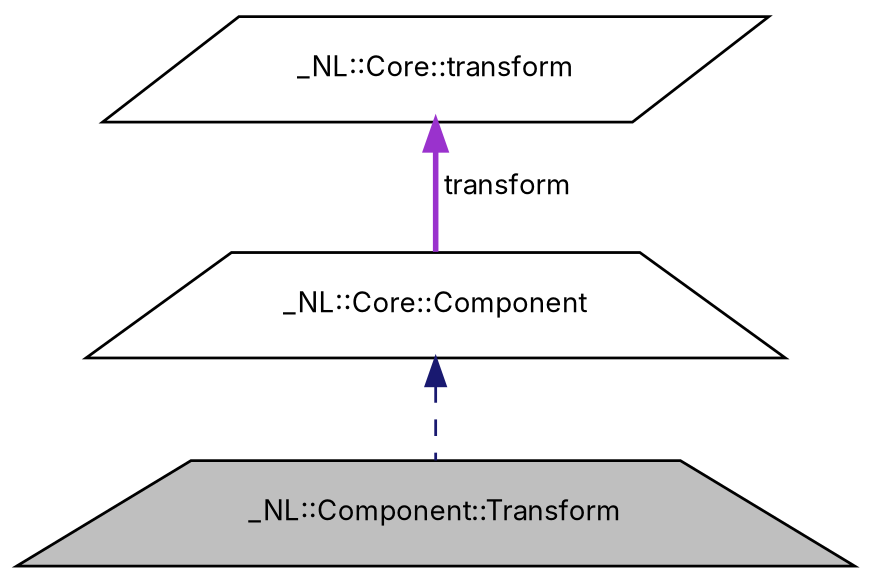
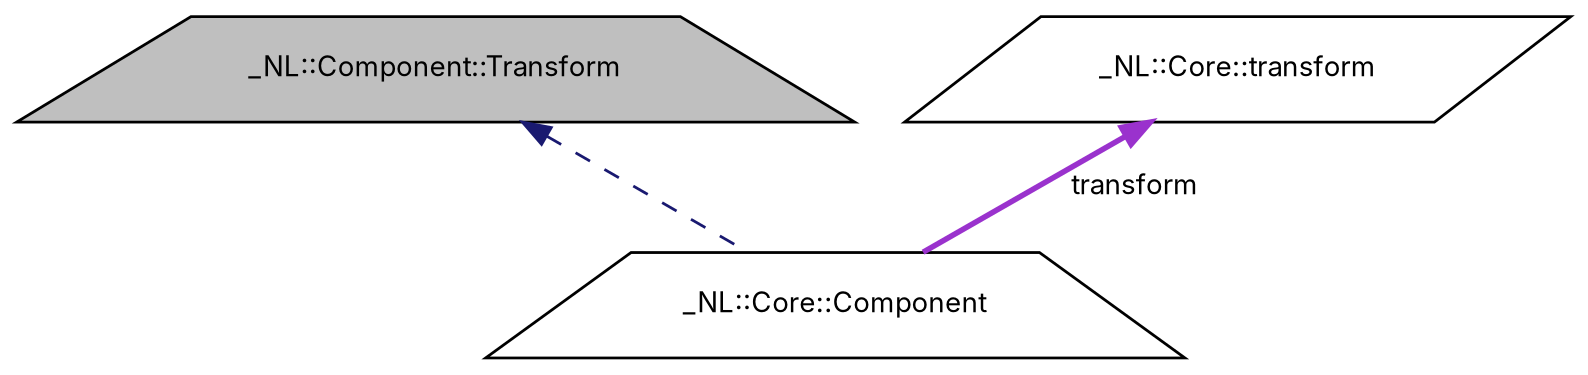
(436, 423) -> (647, 194)
